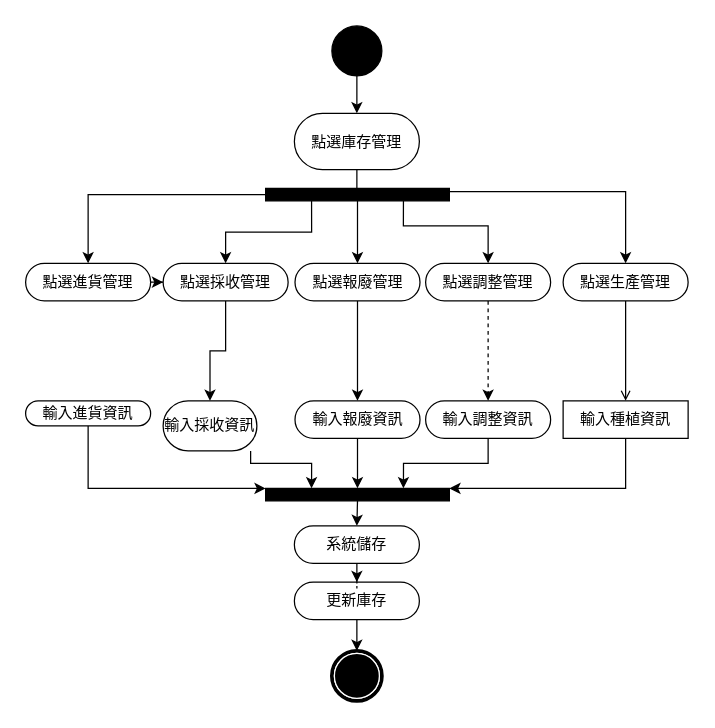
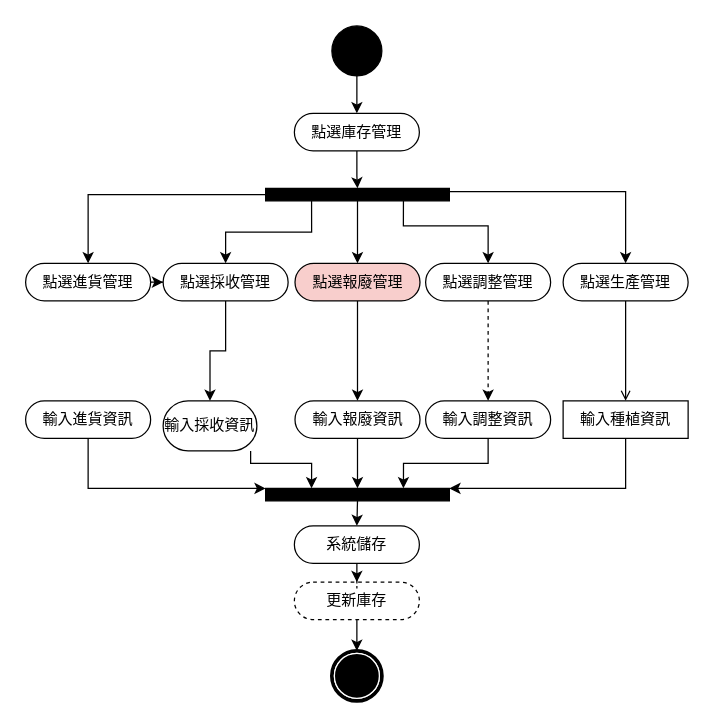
(357, 141) -> (357, 132)
(358, 282) -> (358, 282)
(88, 413) -> (88, 419)
(357, 601) -> (357, 601)
